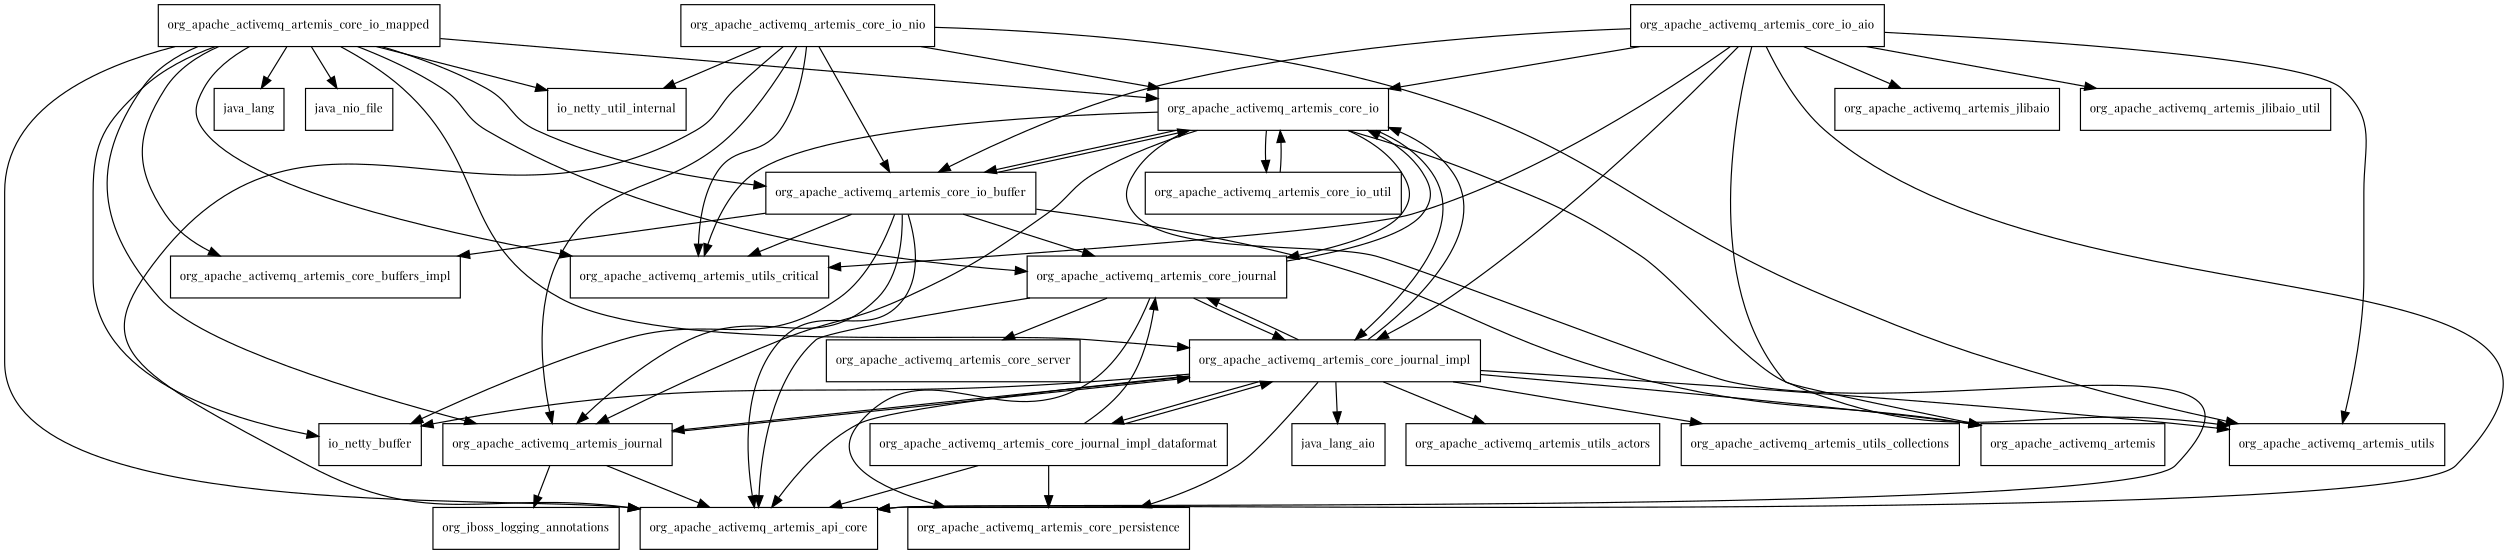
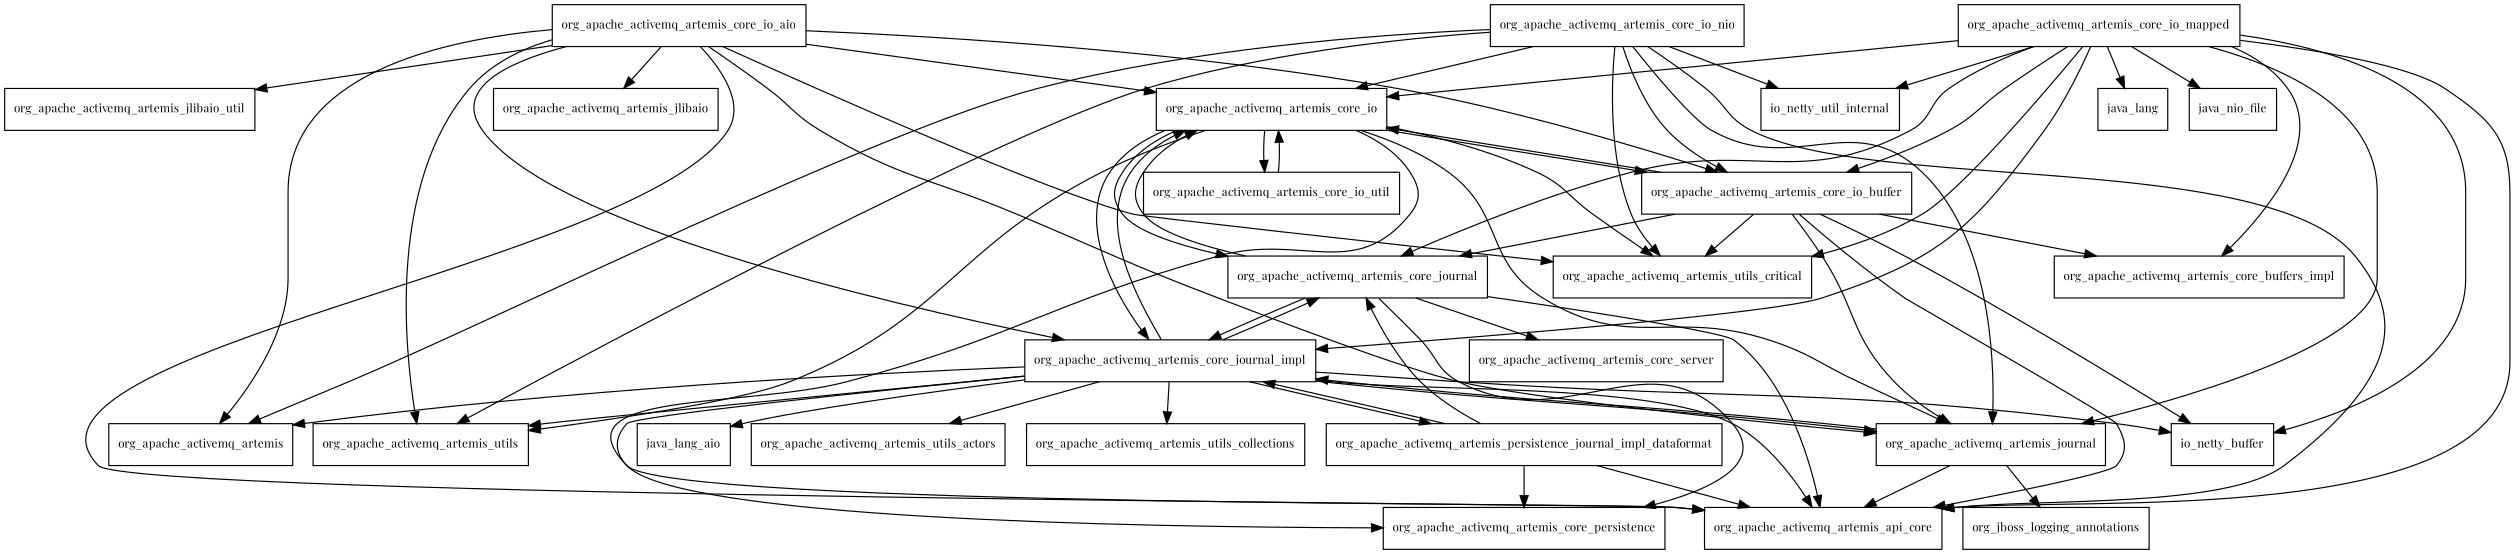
none -> (1232, 303)
(1500, 331) -> (885, 142)
(1049, 445) -> (1524, 445)
